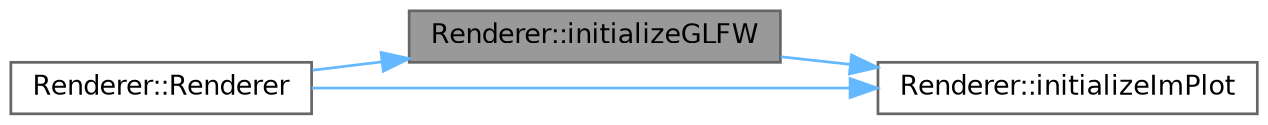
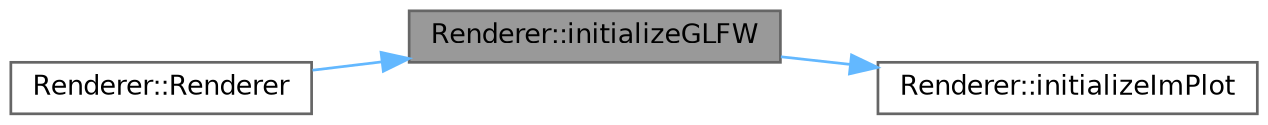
(581, 88) -> none
